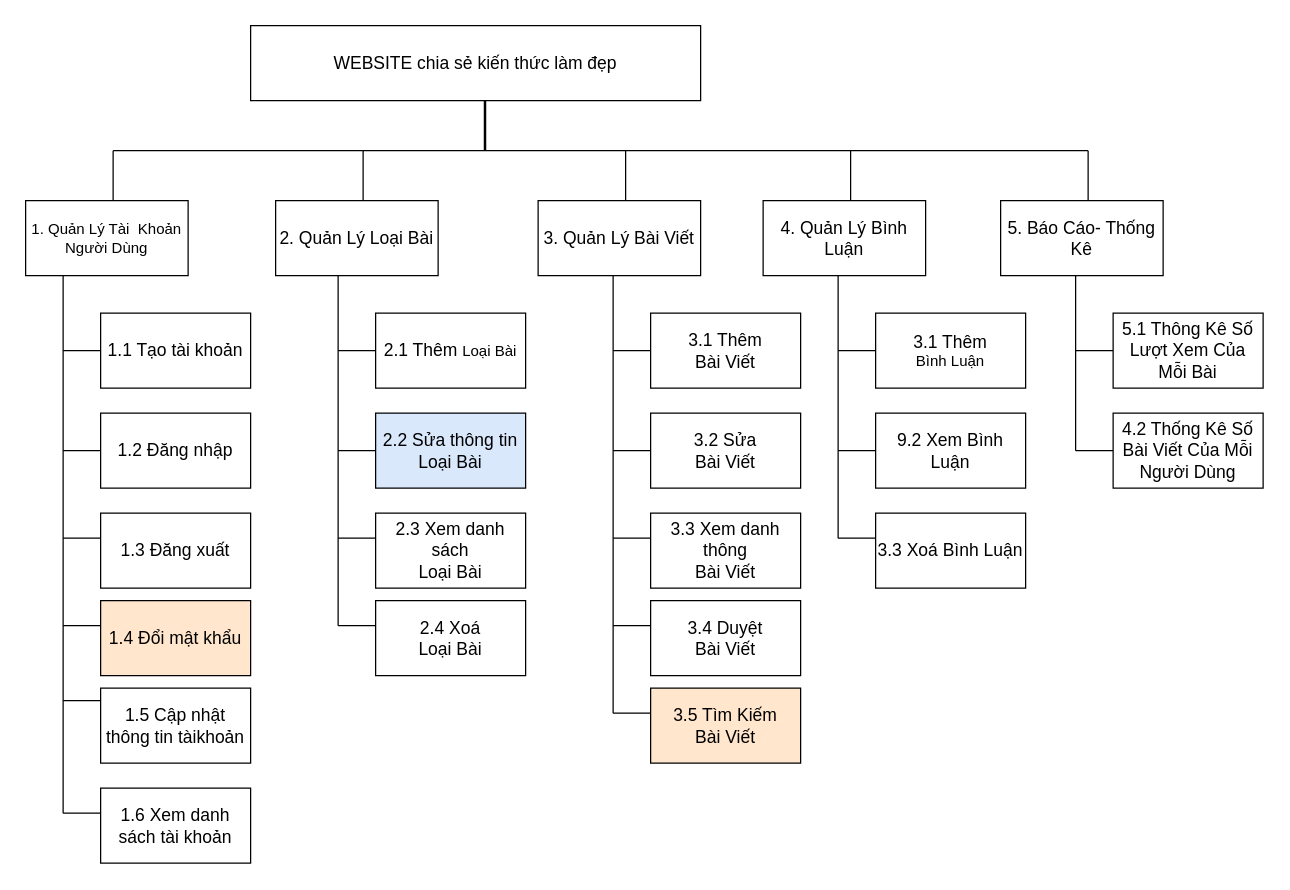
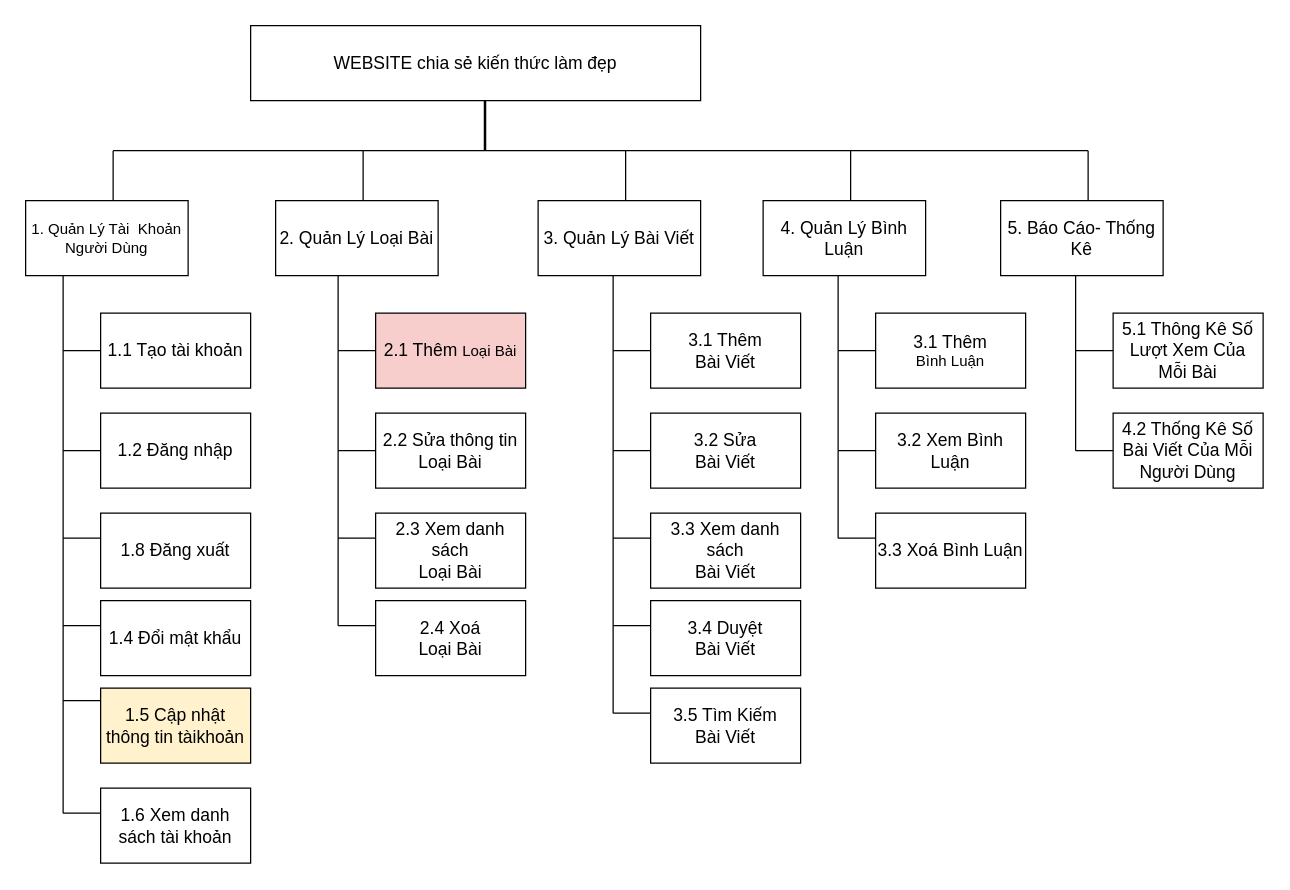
(451, 351) -> (451, 351)
(451, 451) -> (451, 451)
(951, 451) -> (951, 451)
(176, 551) -> (176, 551)
(726, 551) -> (726, 551)
(176, 638) -> (176, 638)
(176, 726) -> (176, 726)
(726, 726) -> (726, 726)
